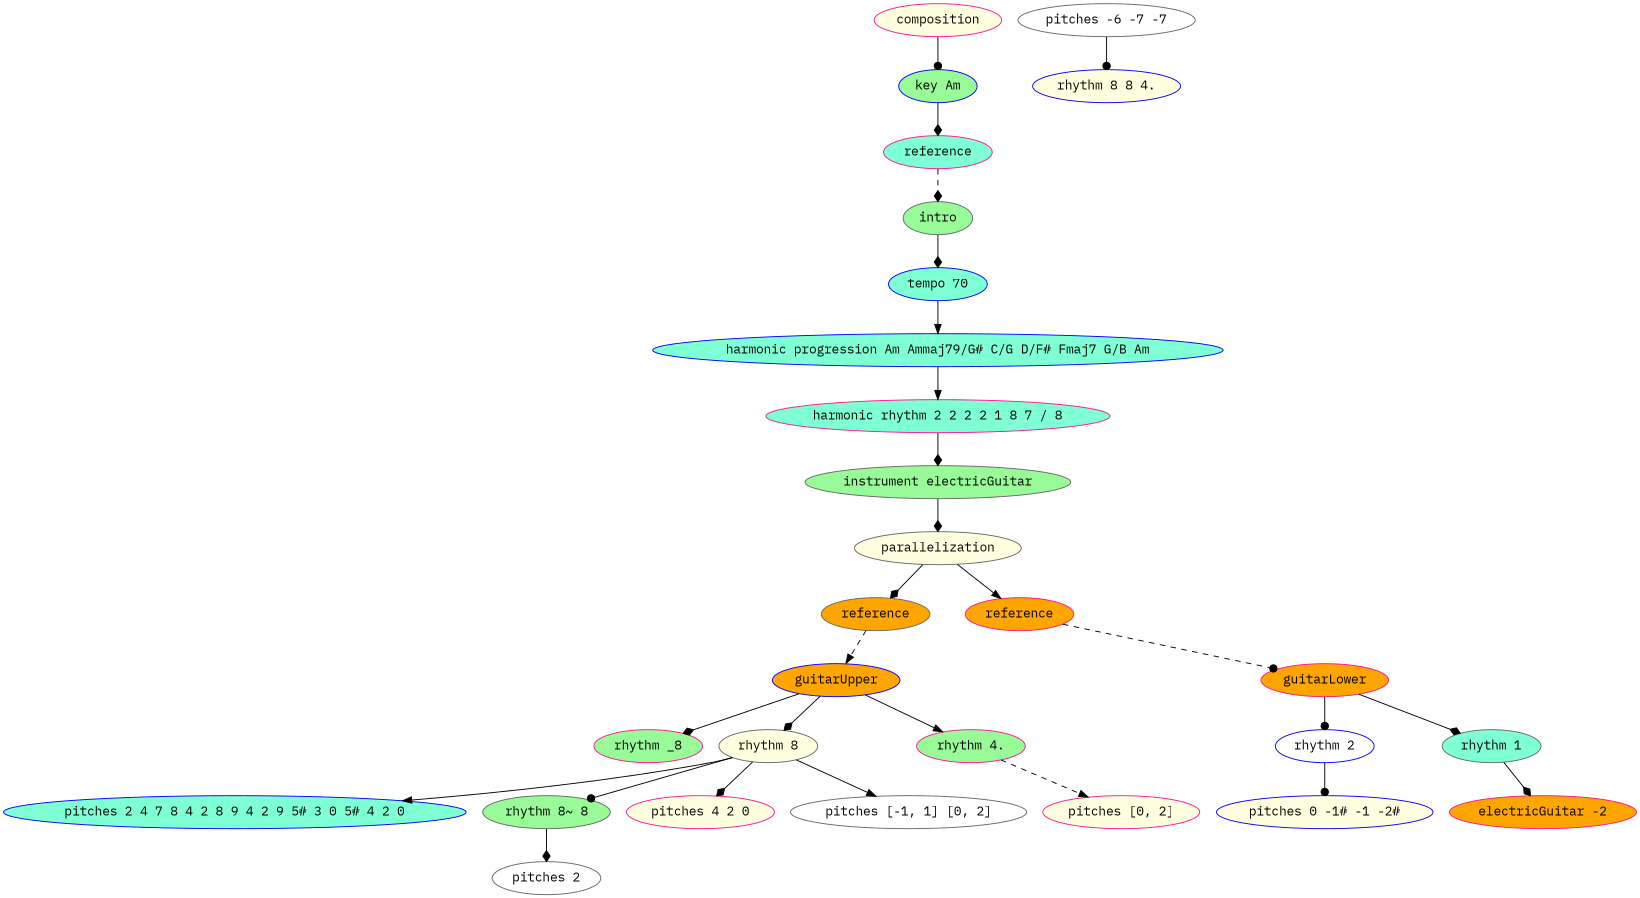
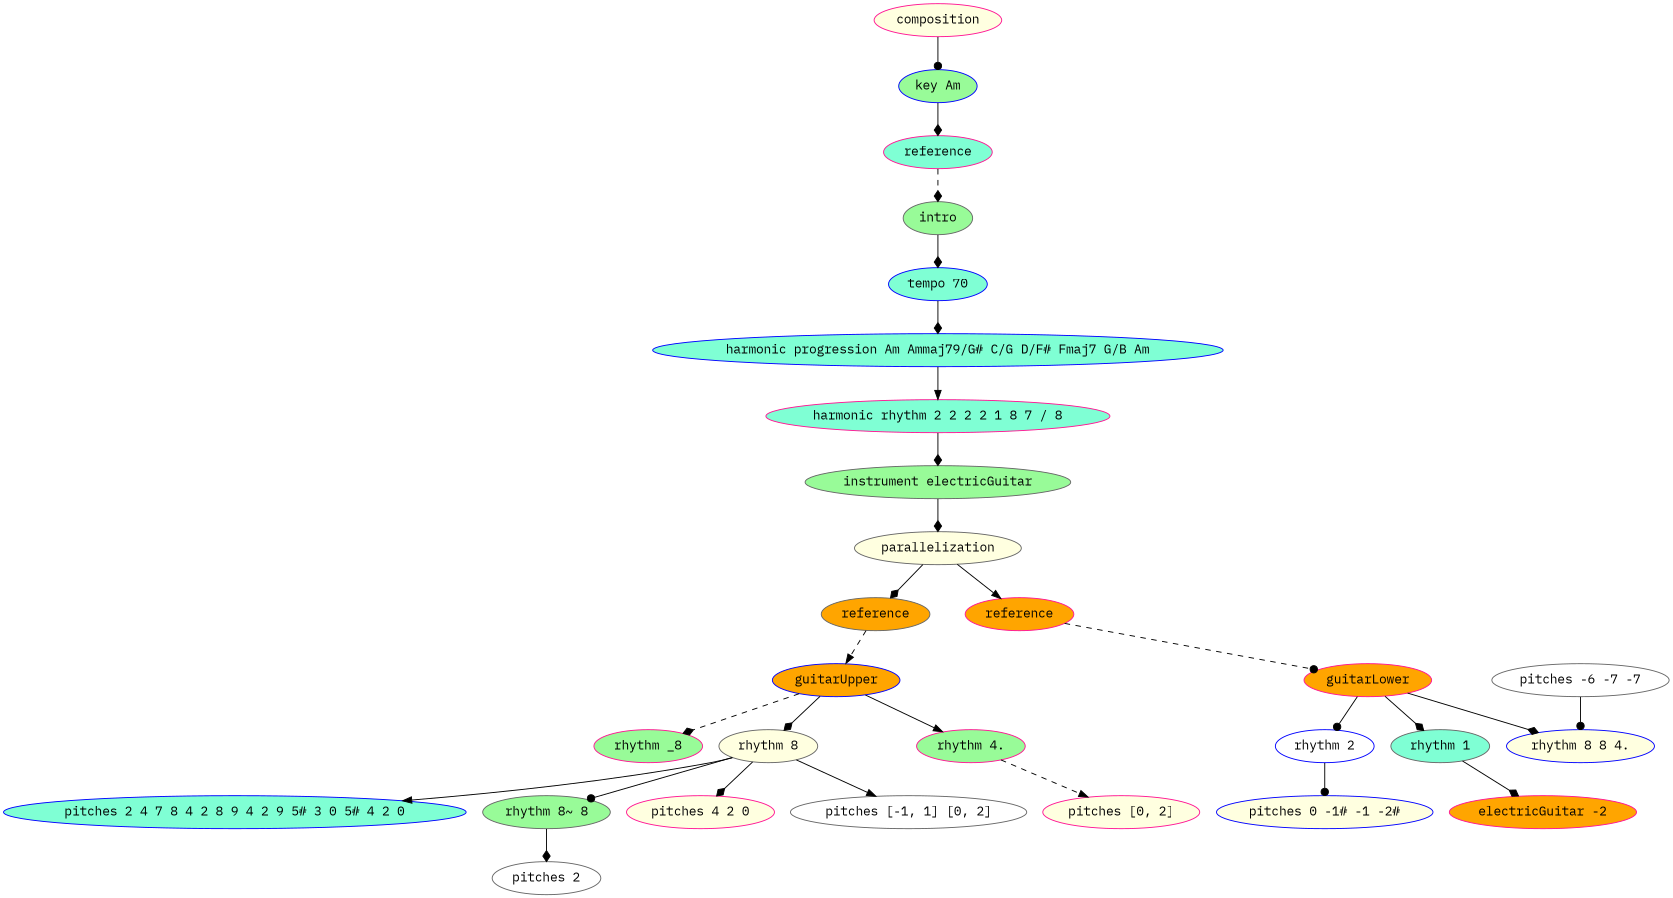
(938, 313) -> (938, 312)
none -> (1468, 711)
(746, 712) -> (746, 712)
